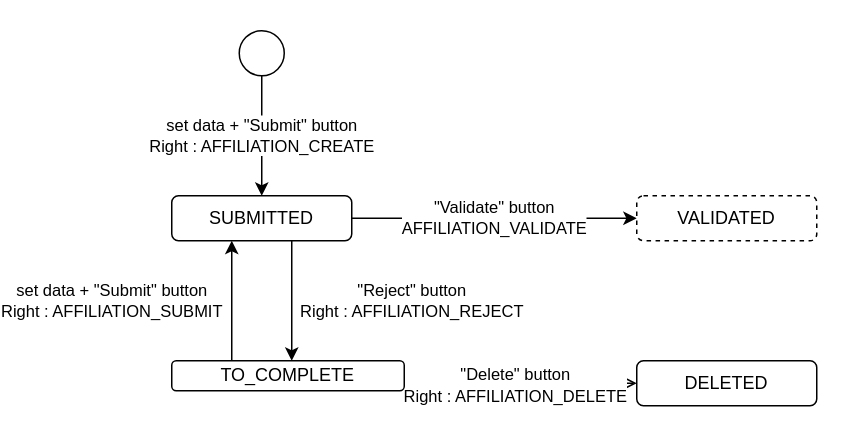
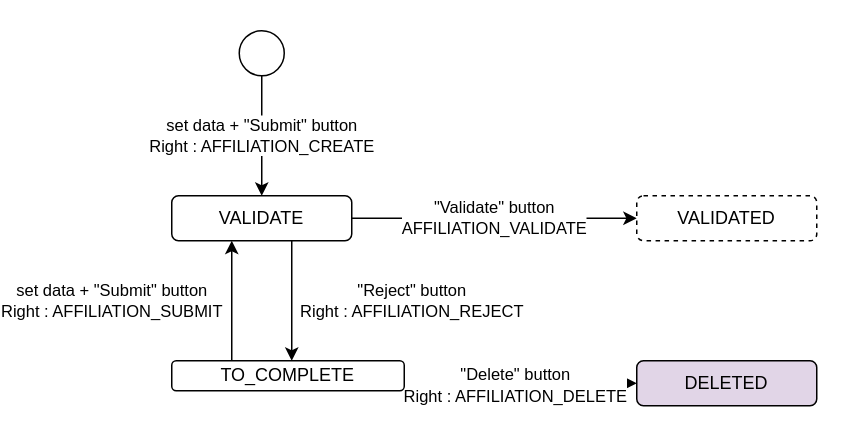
(262, 218) -> (262, 218)
(628, 383) -> (626, 383)
(727, 383) -> (727, 383)
